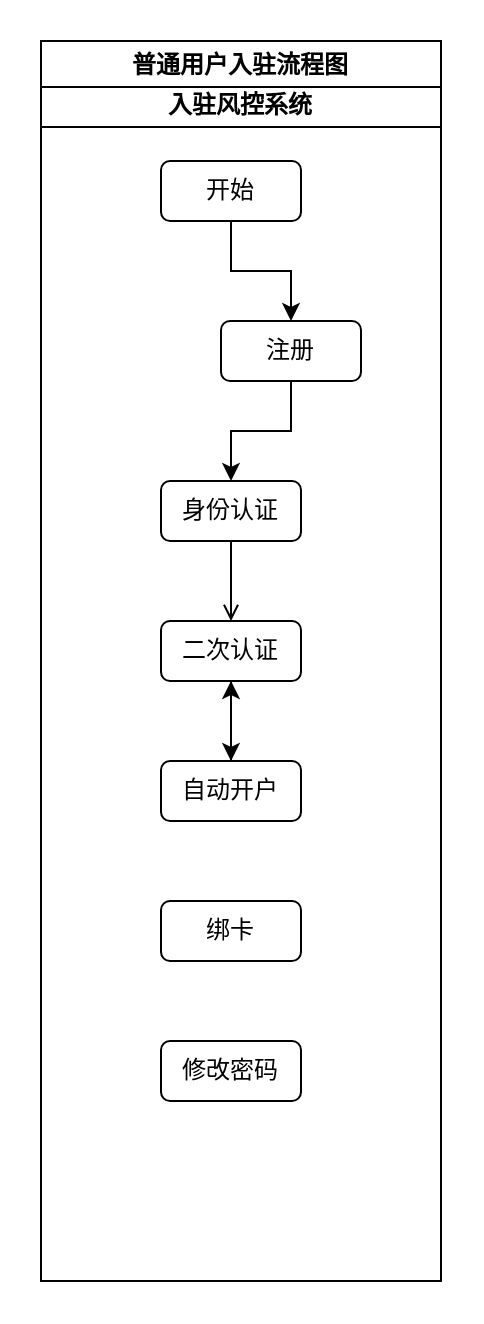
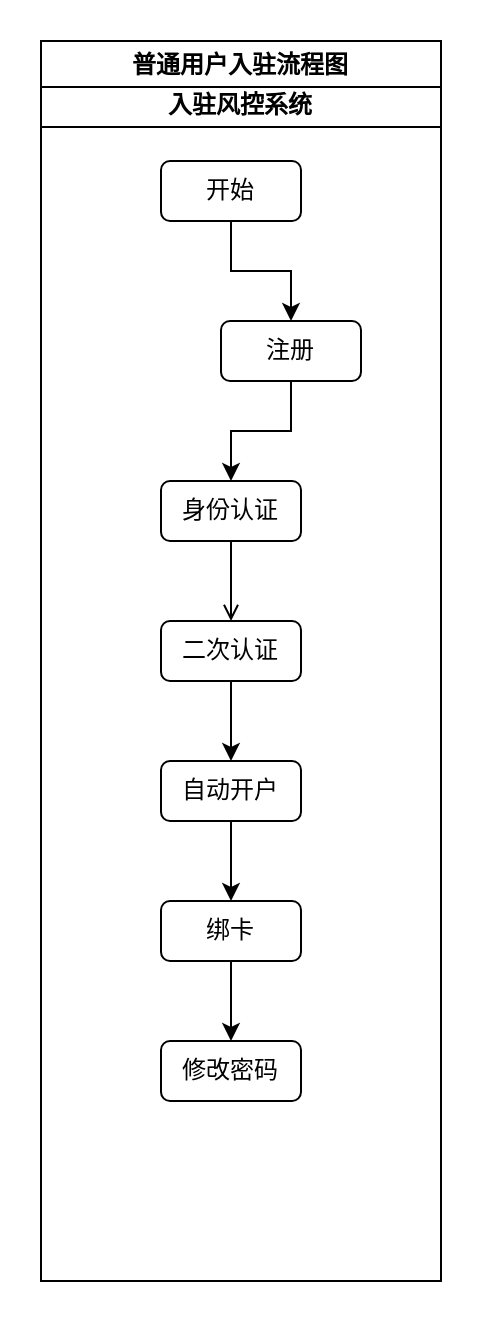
(231, 759) -> (231, 854)
none -> (231, 994)
